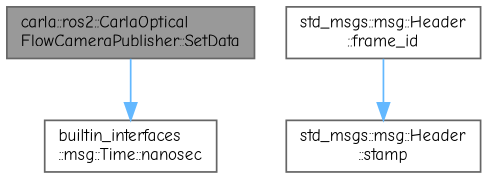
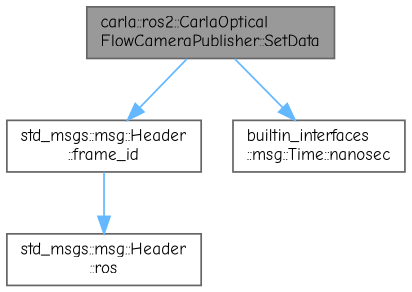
none -> (163, 83)
(383, 146) -> (104, 260)
